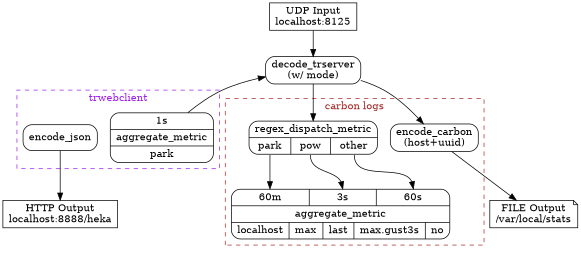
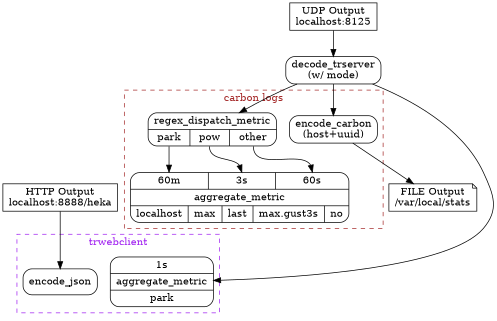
(313, 17) -> (333, 17)
(224, 89) -> (456, 246)
(60, 174) -> (60, 239)
